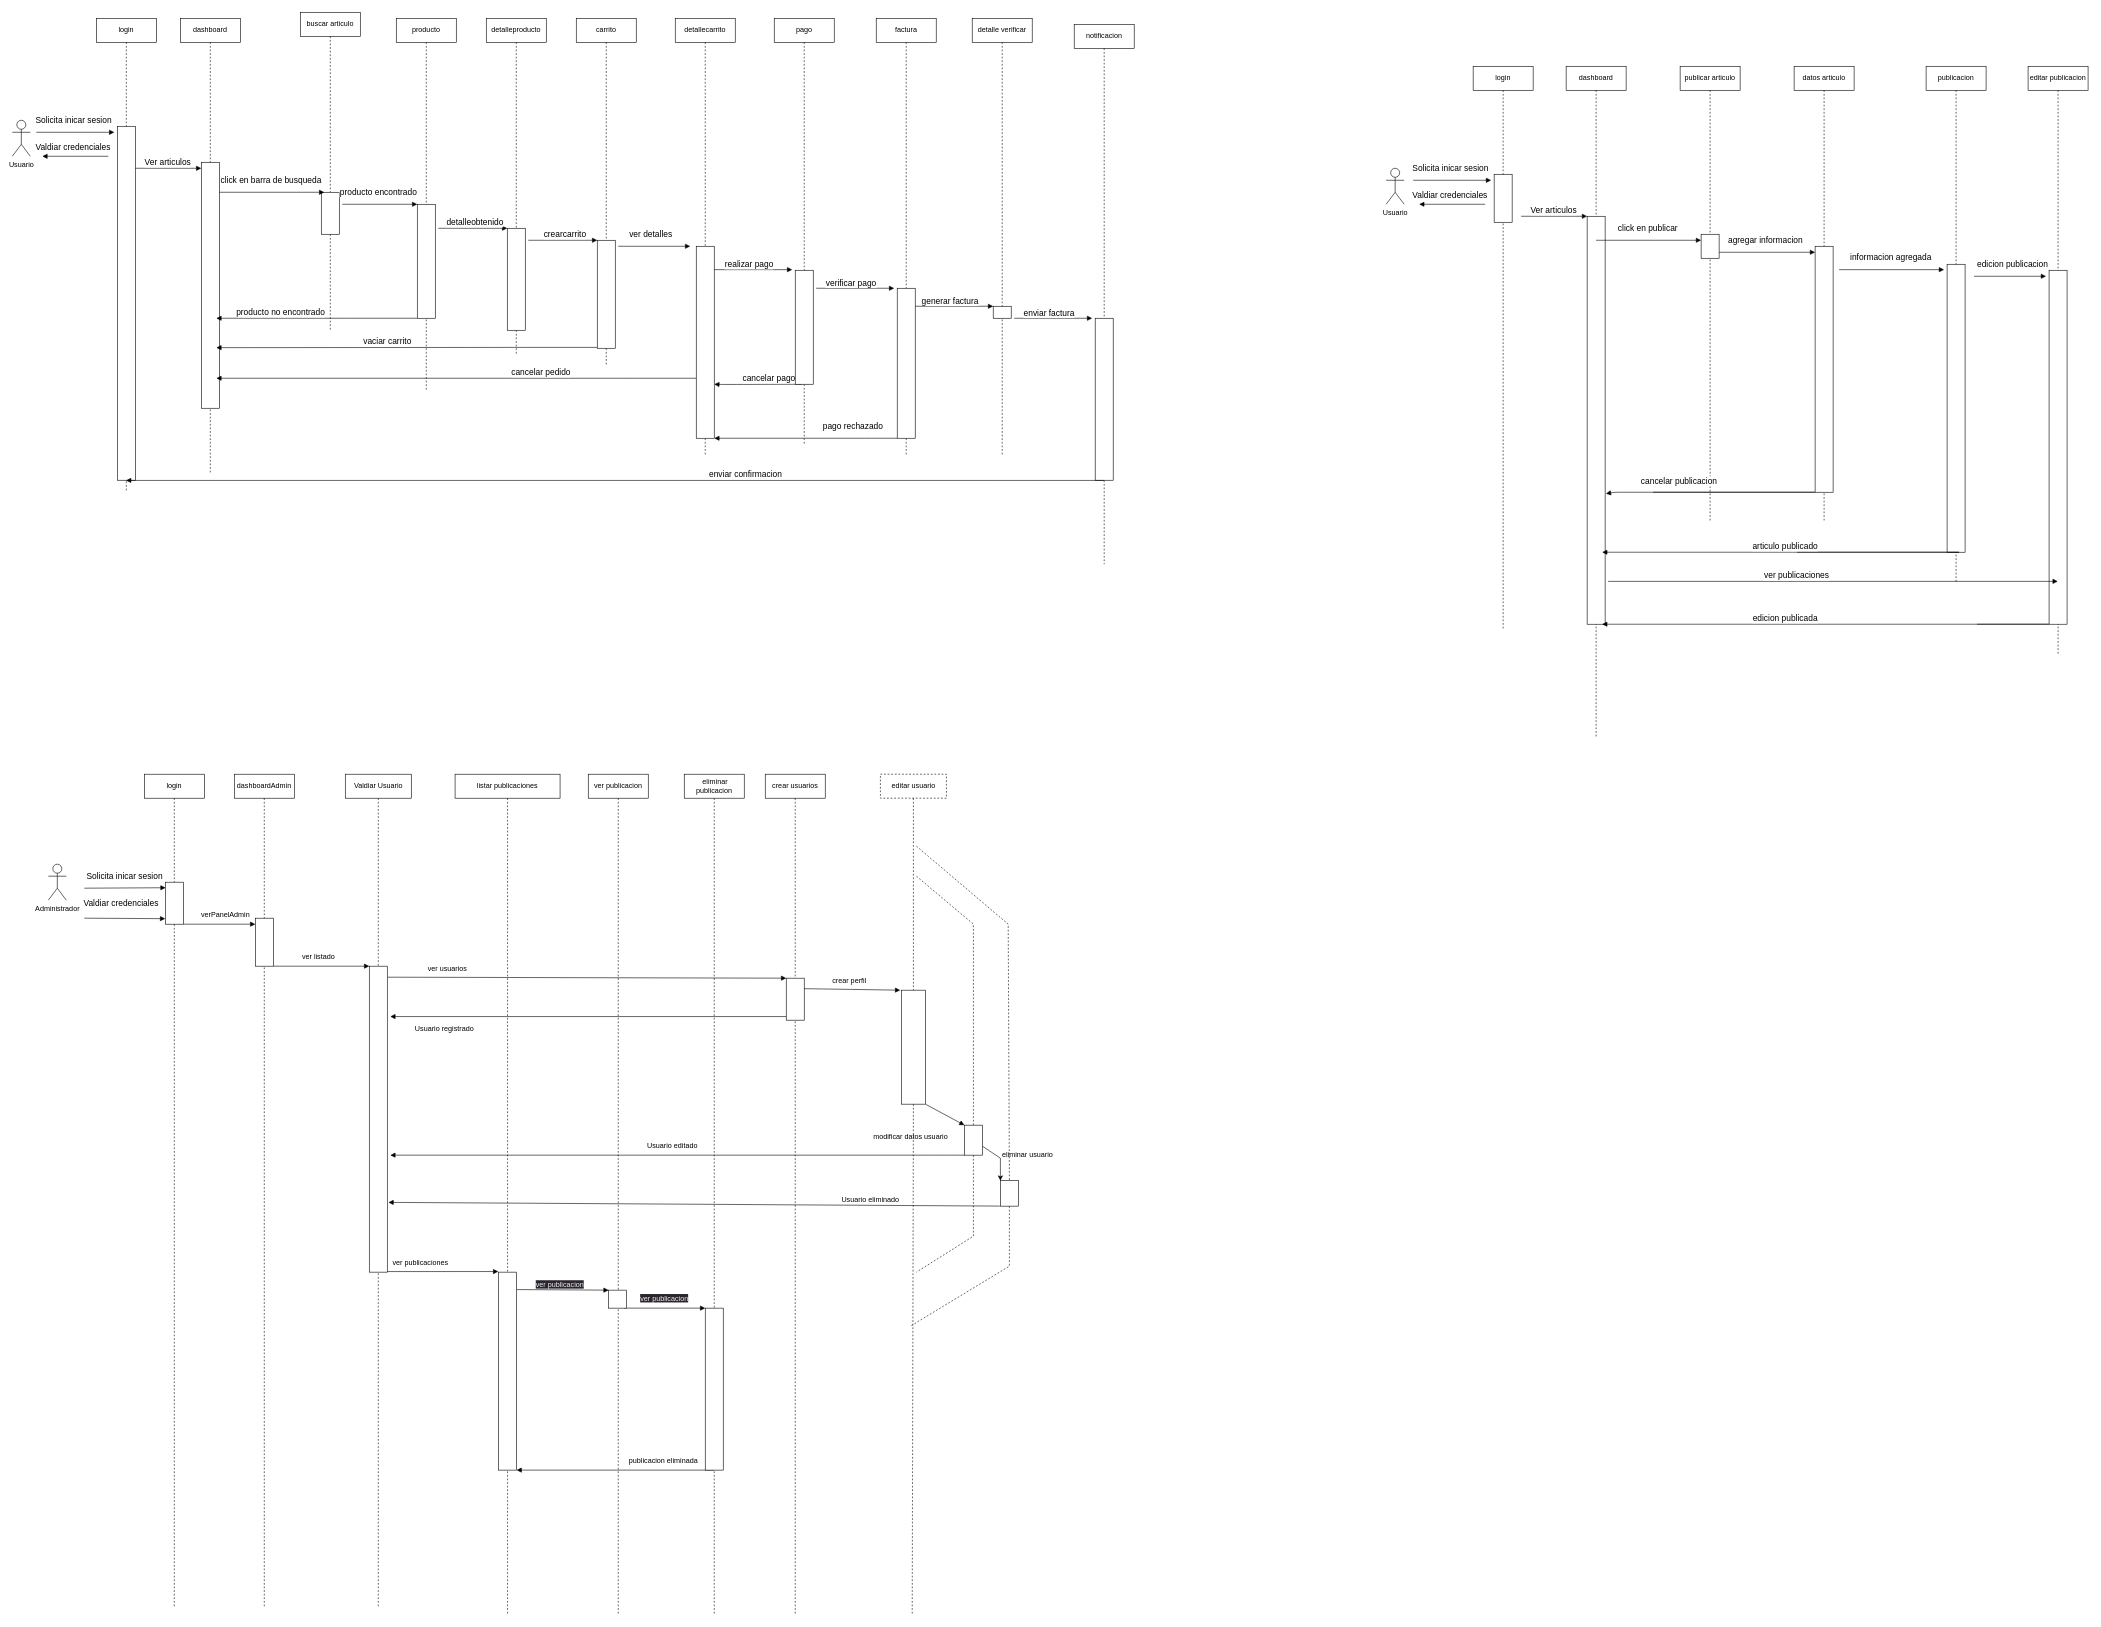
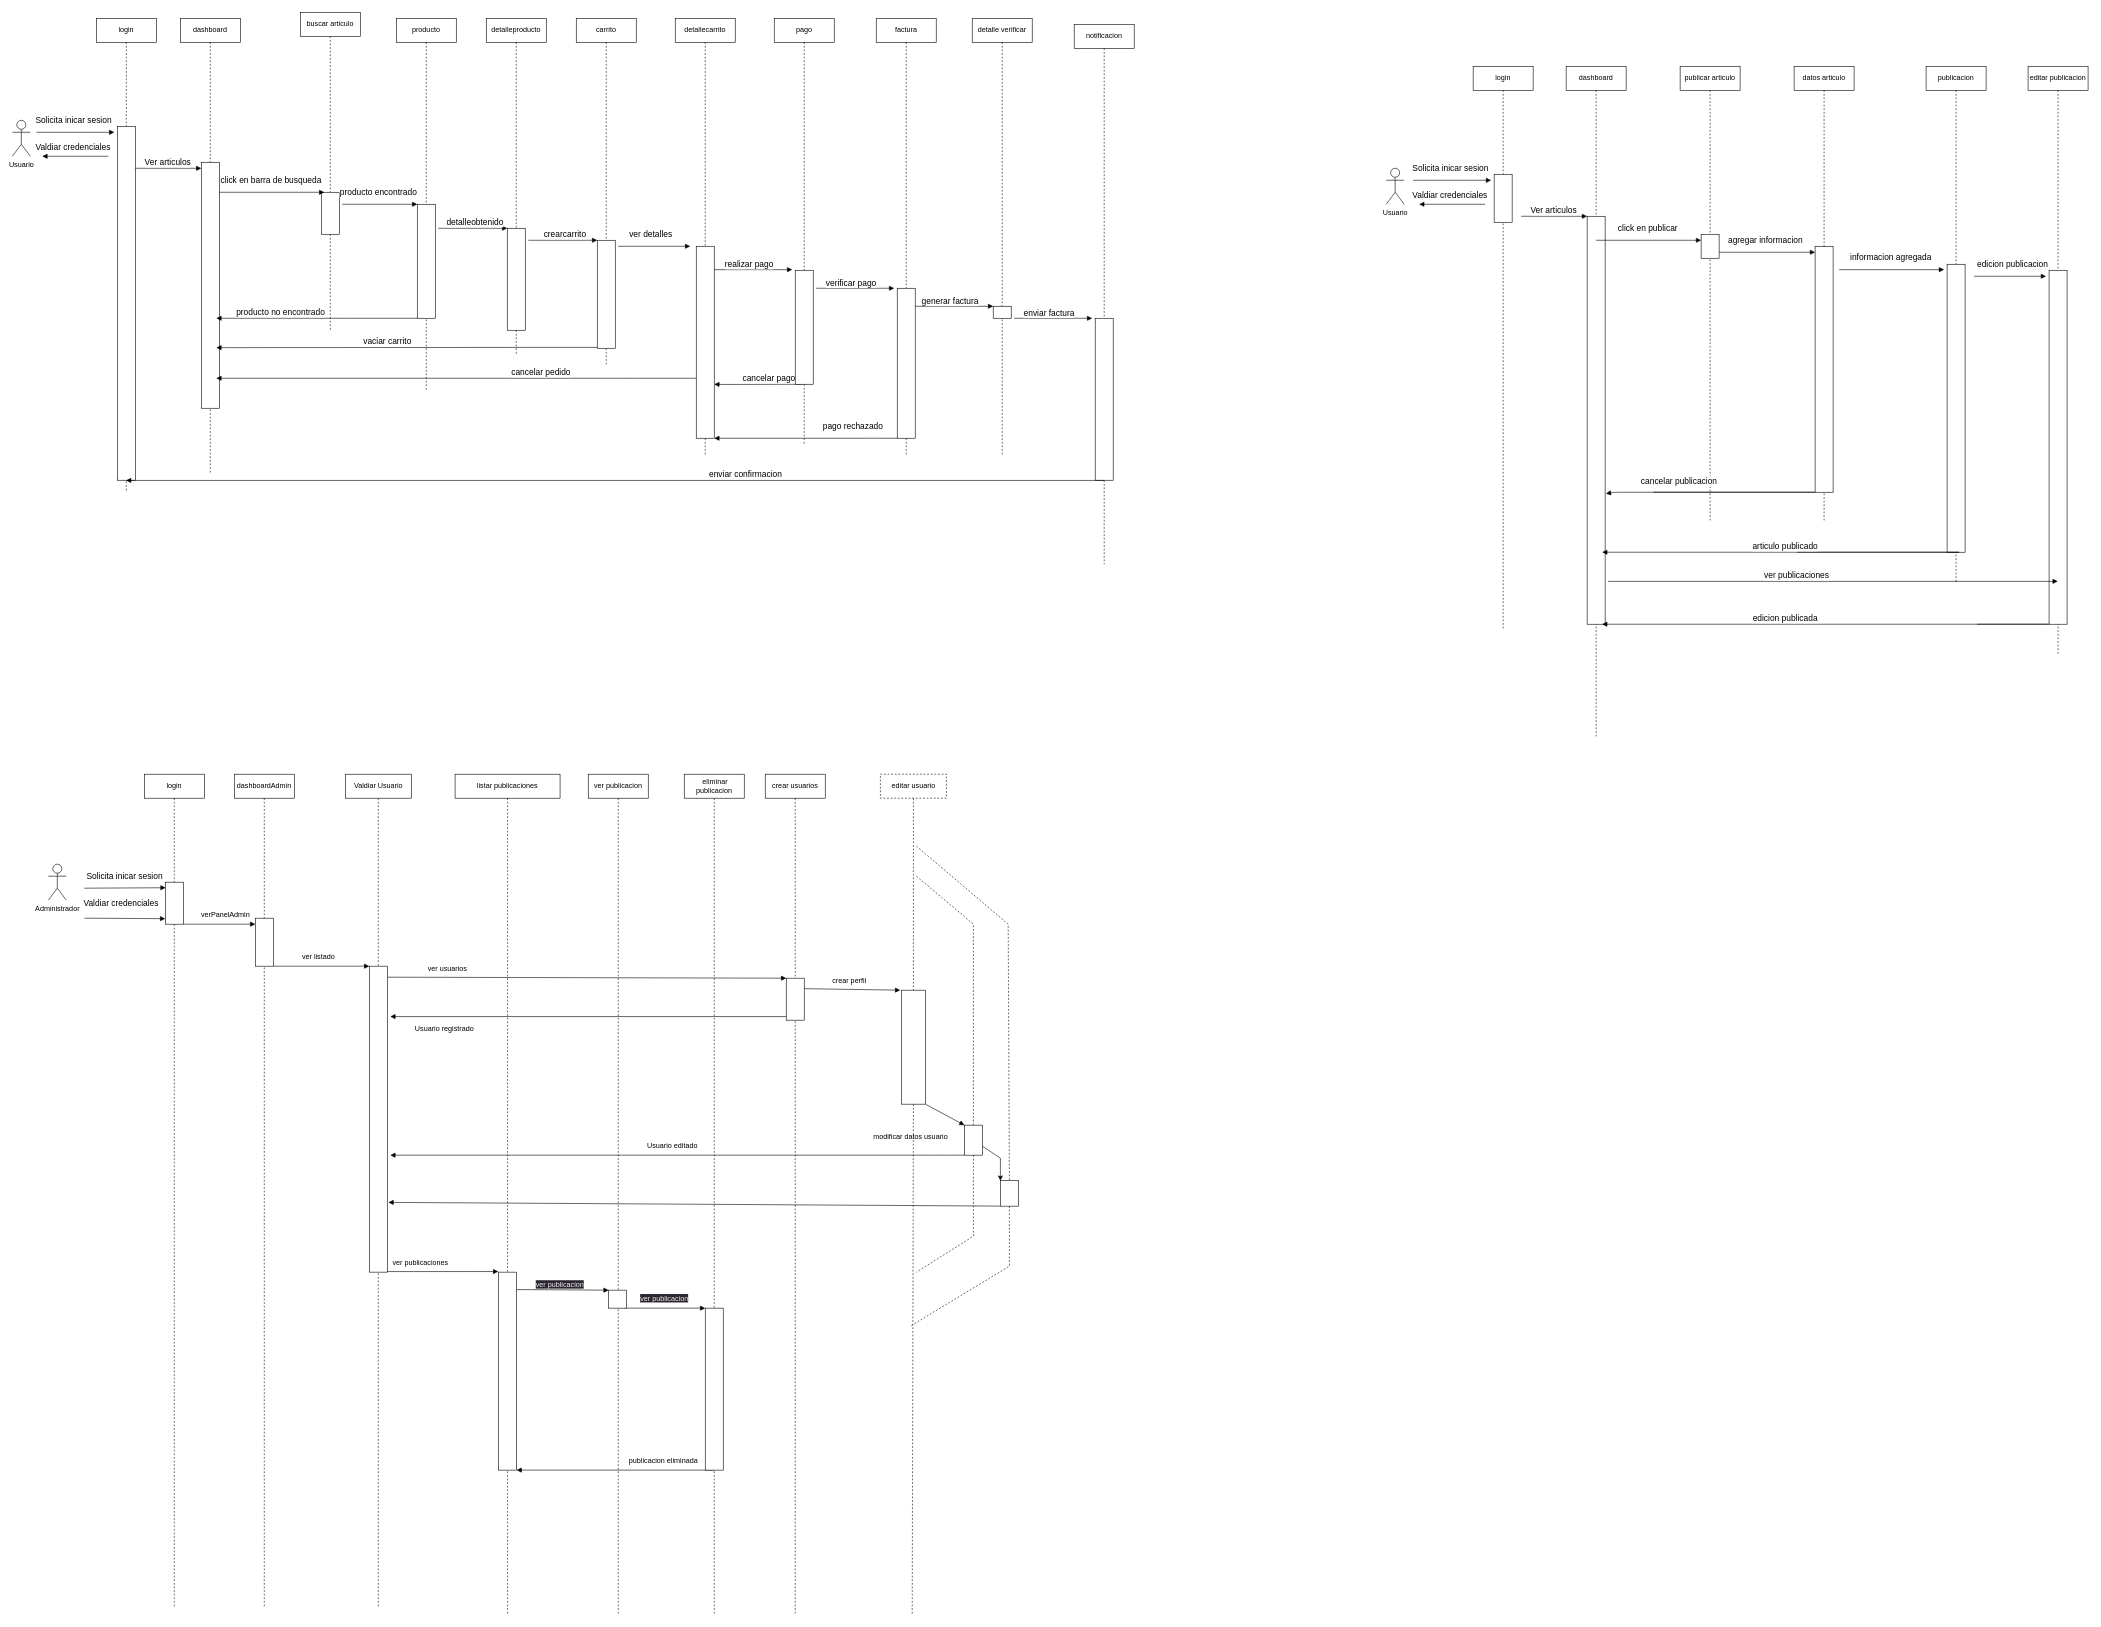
(1028, 1155) -> none
(870, 1200) -> none
